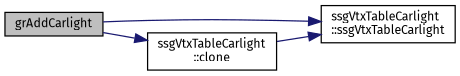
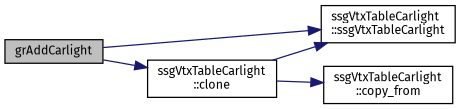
none -> (388, 85)
